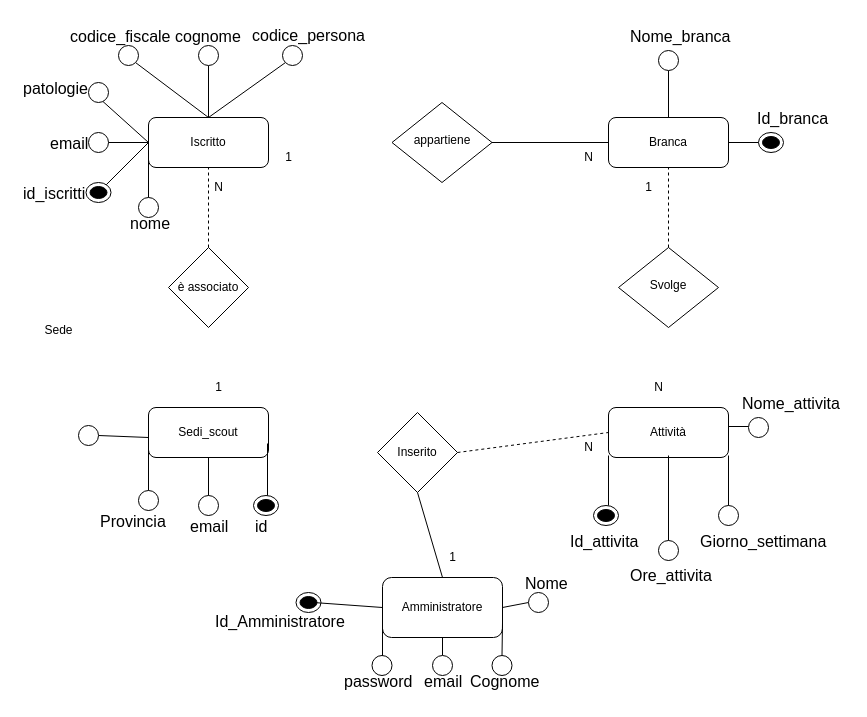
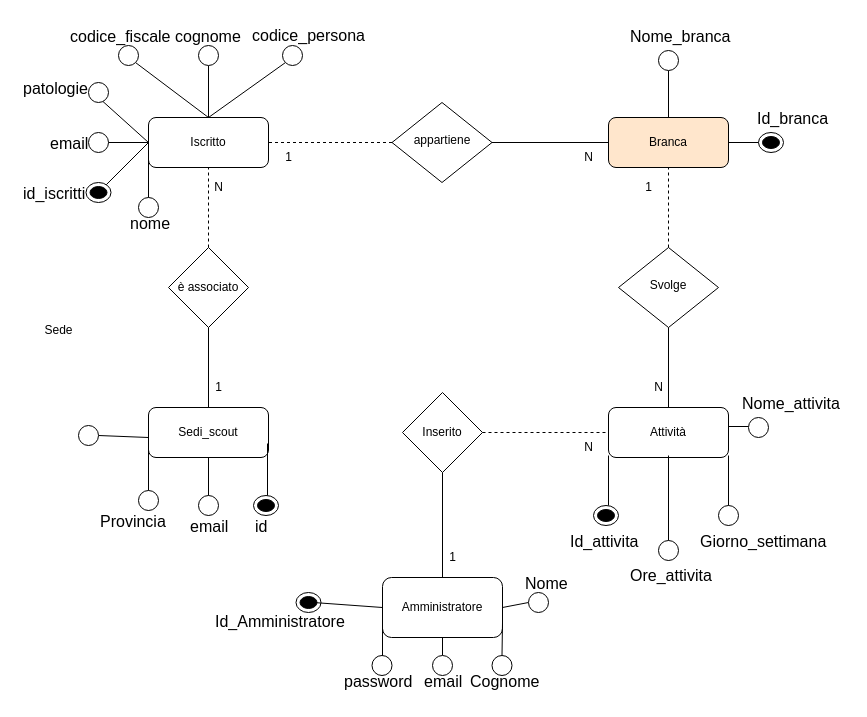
none -> (331, 143)
(669, 143) -> (669, 143)
none -> (209, 368)
none -> (669, 368)
(418, 453) -> (443, 433)
